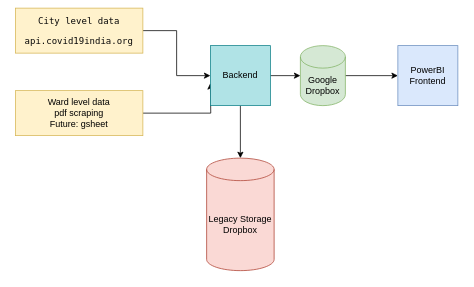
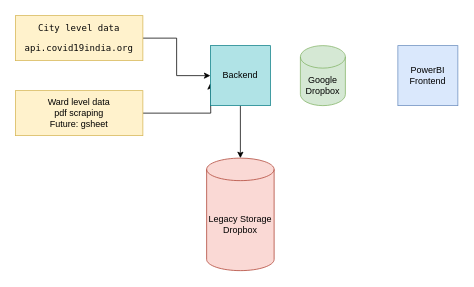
(79, 30) -> (79, 38)
(282, 75) -> none
(369, 75) -> none
